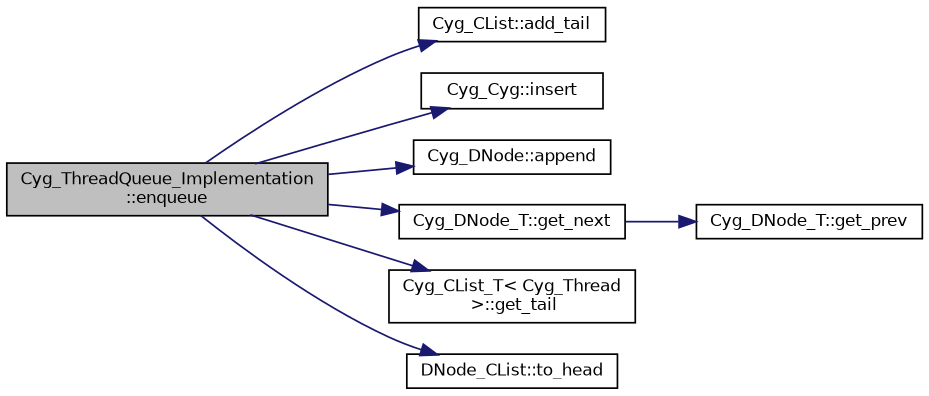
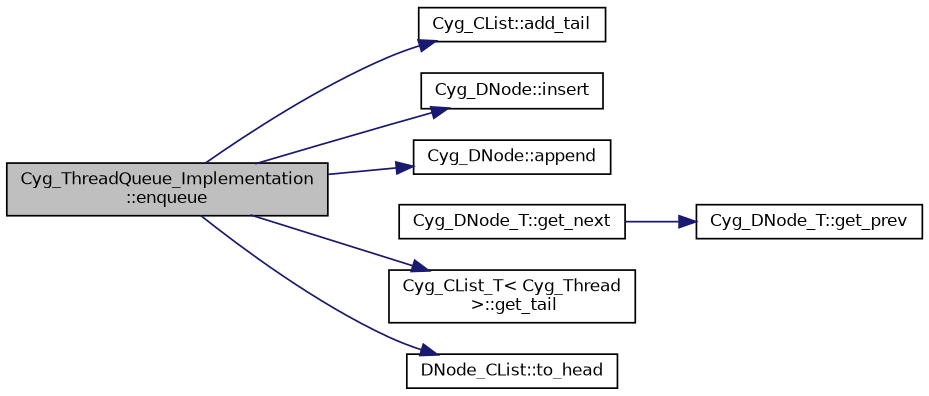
(512, 91) -> (512, 91)
(355, 207) -> none
